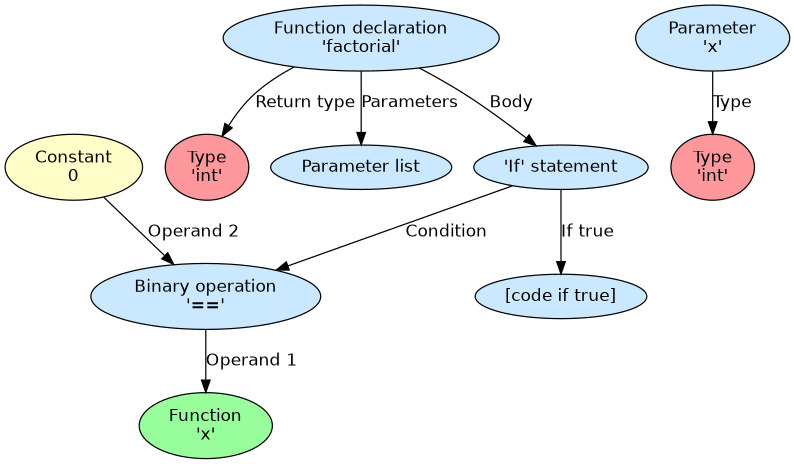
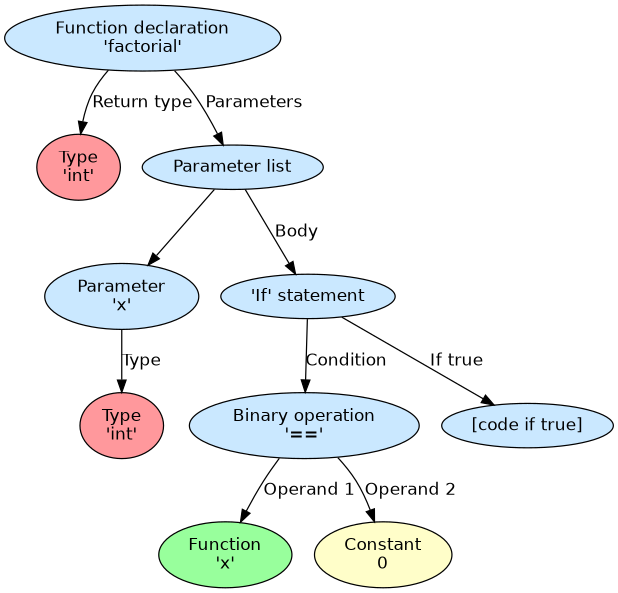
(474, 100) -> (267, 226)
none -> (185, 222)
(134, 226) -> (357, 482)
